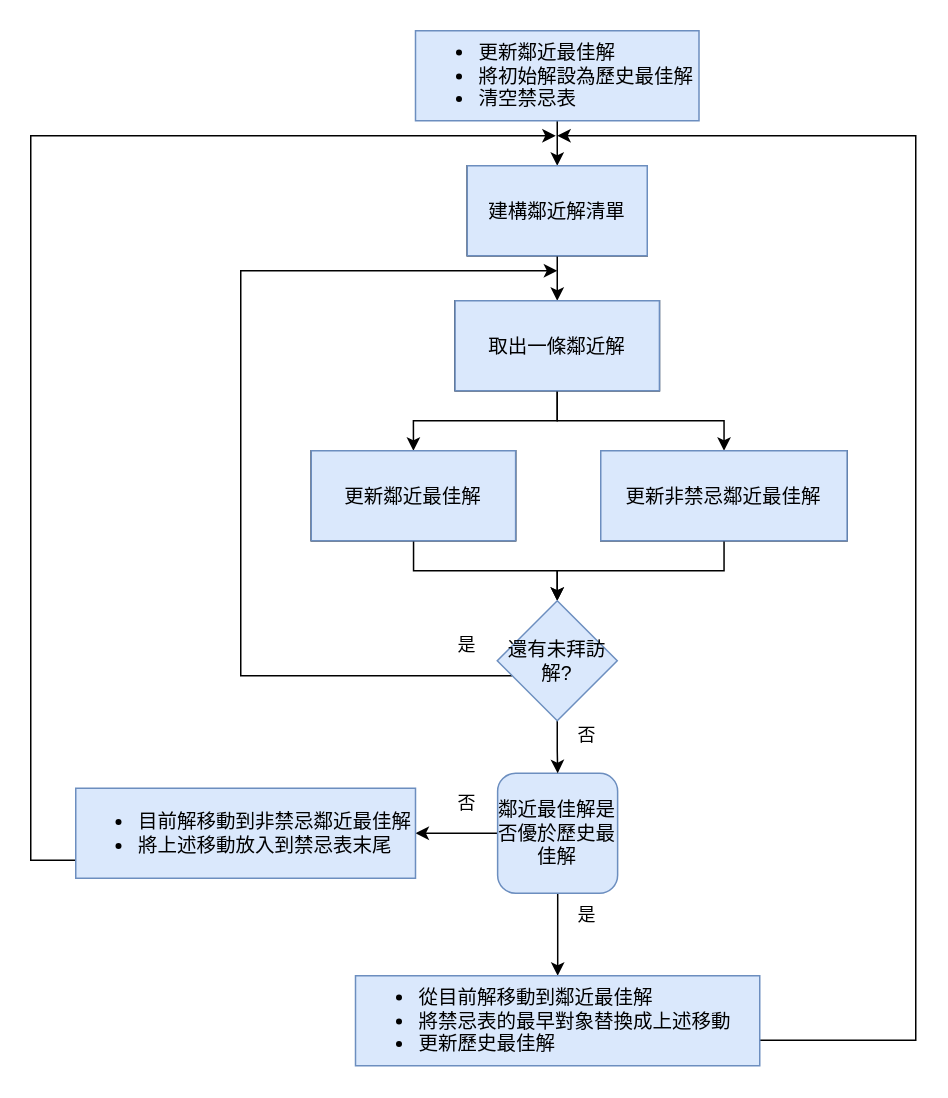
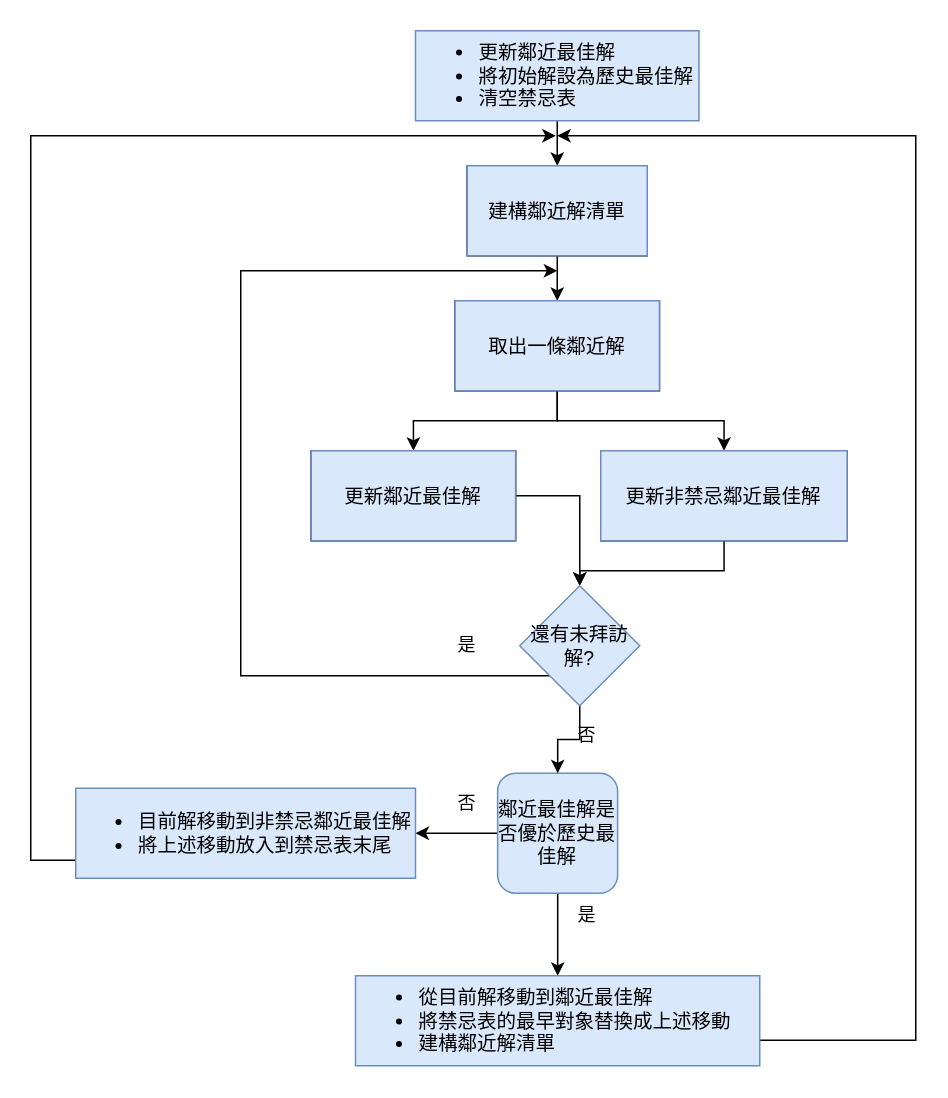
(557, 661) -> (580, 646)
(515, 1021) -> (515, 1021)
